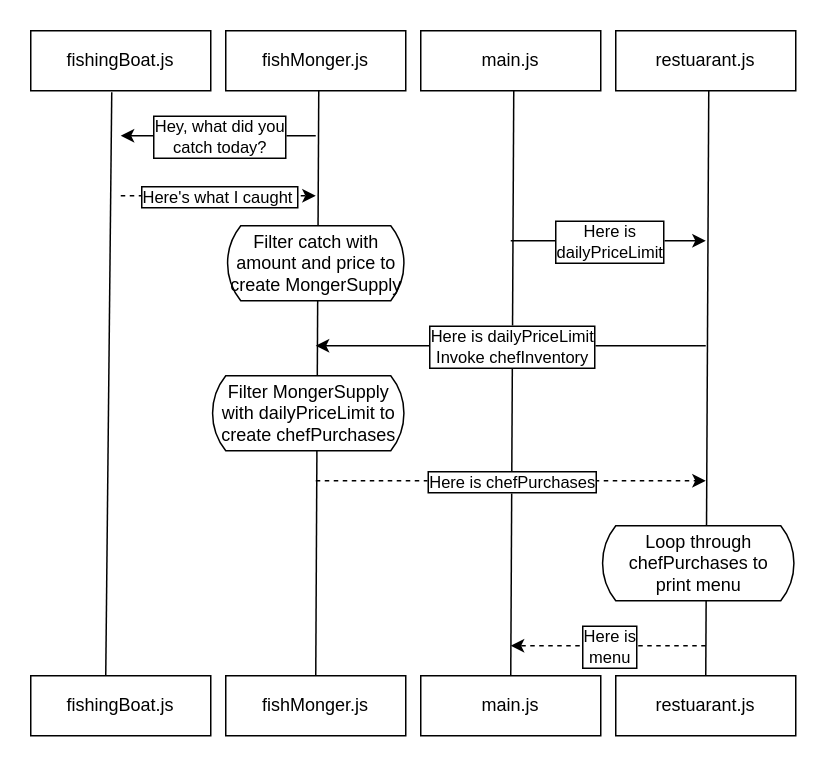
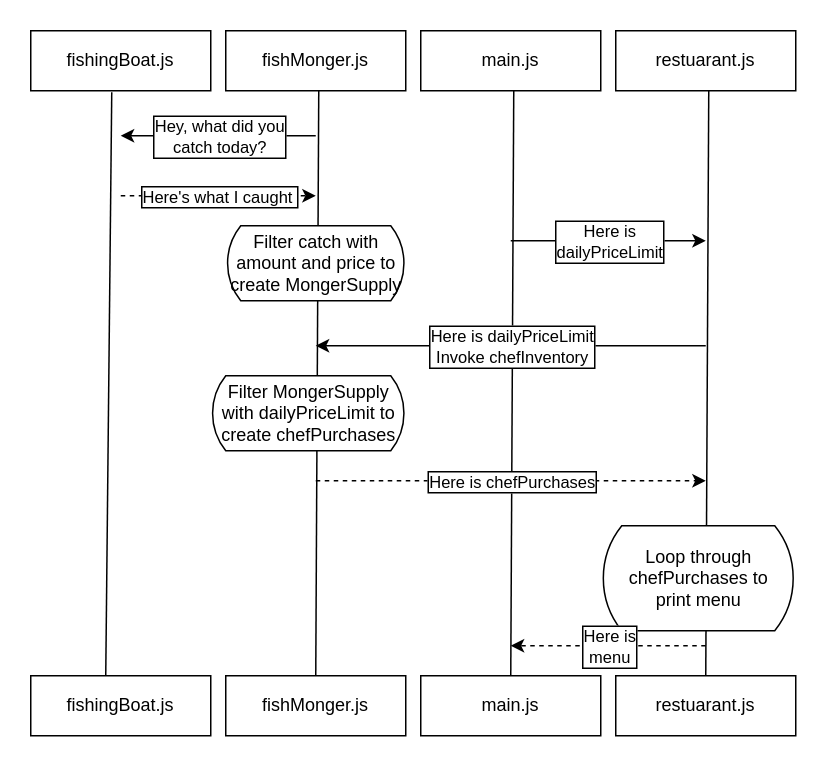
(698, 563) -> (698, 578)
